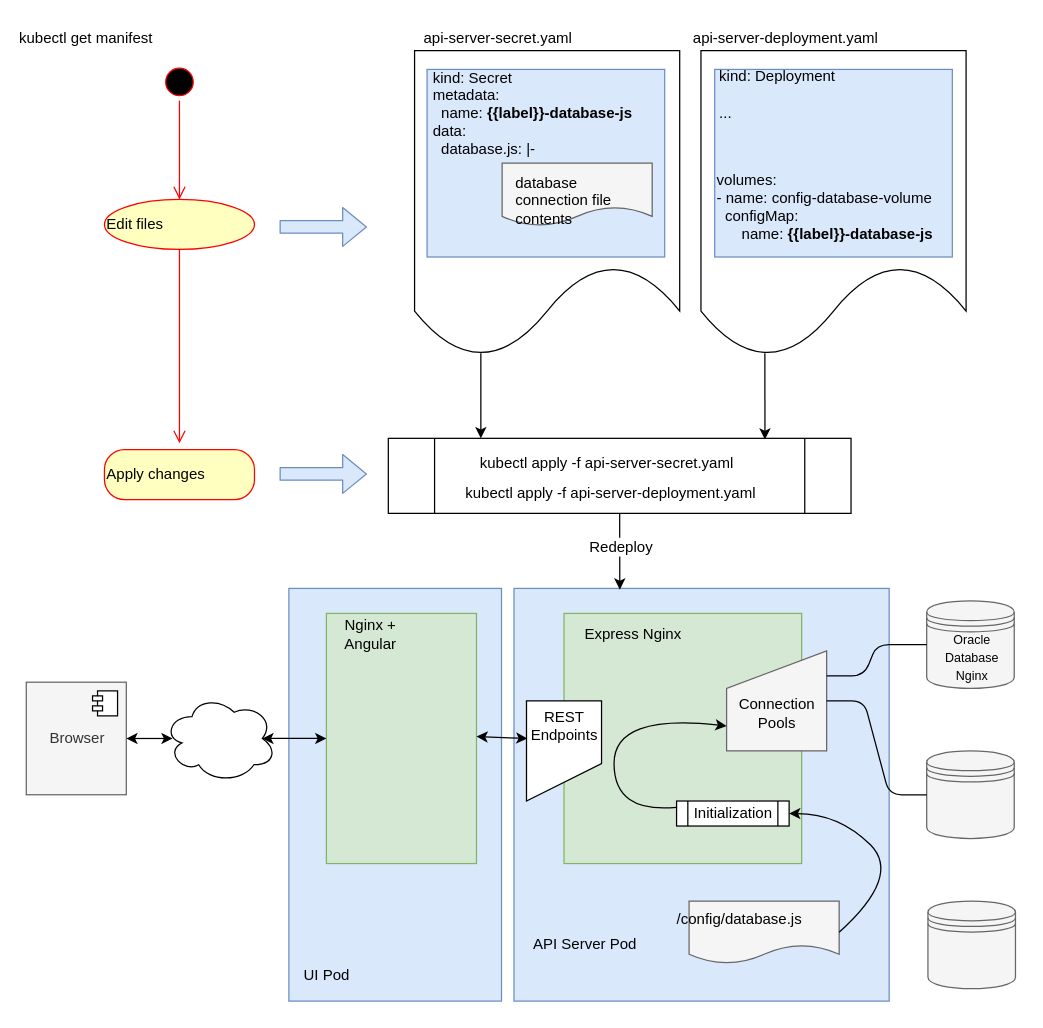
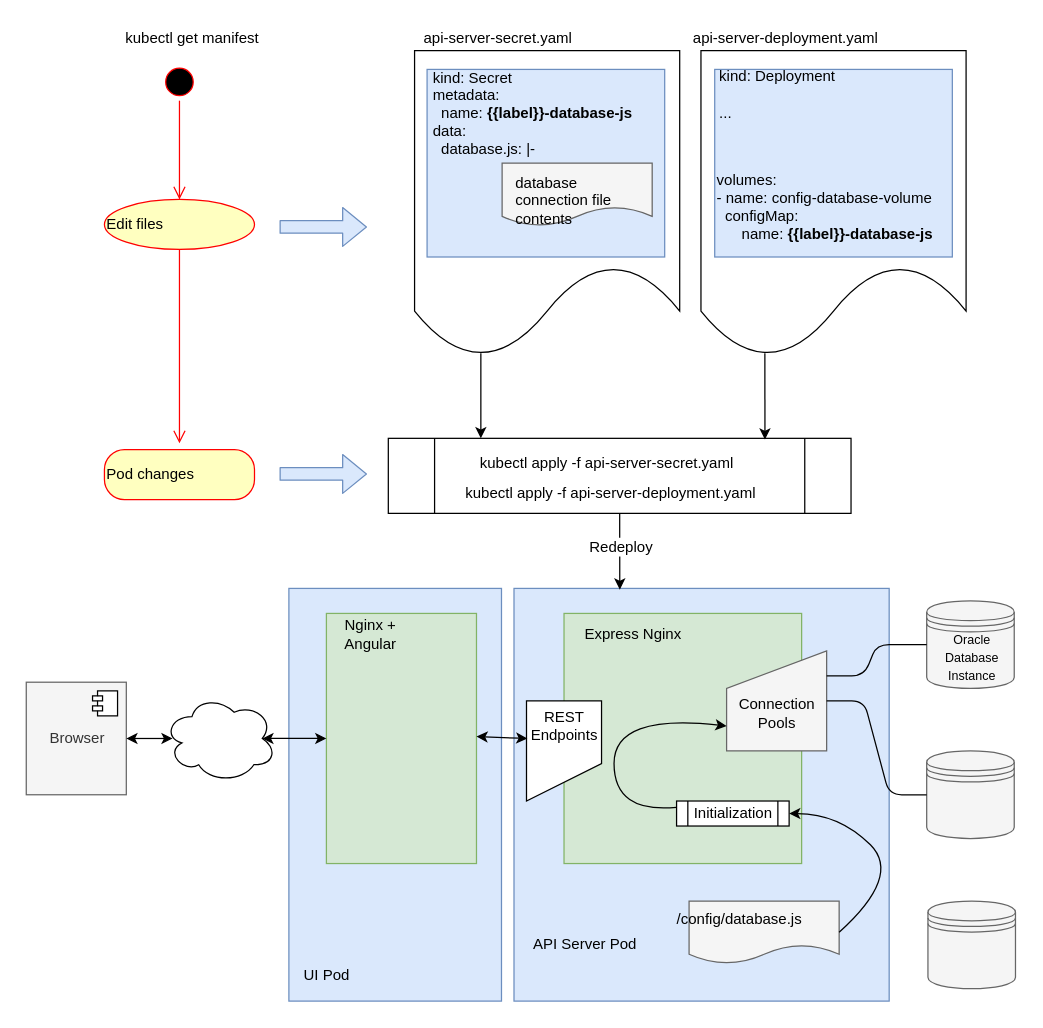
(86, 38) -> (192, 38)
(158, 474) -> (151, 474)
(972, 657) -> (972, 657)
